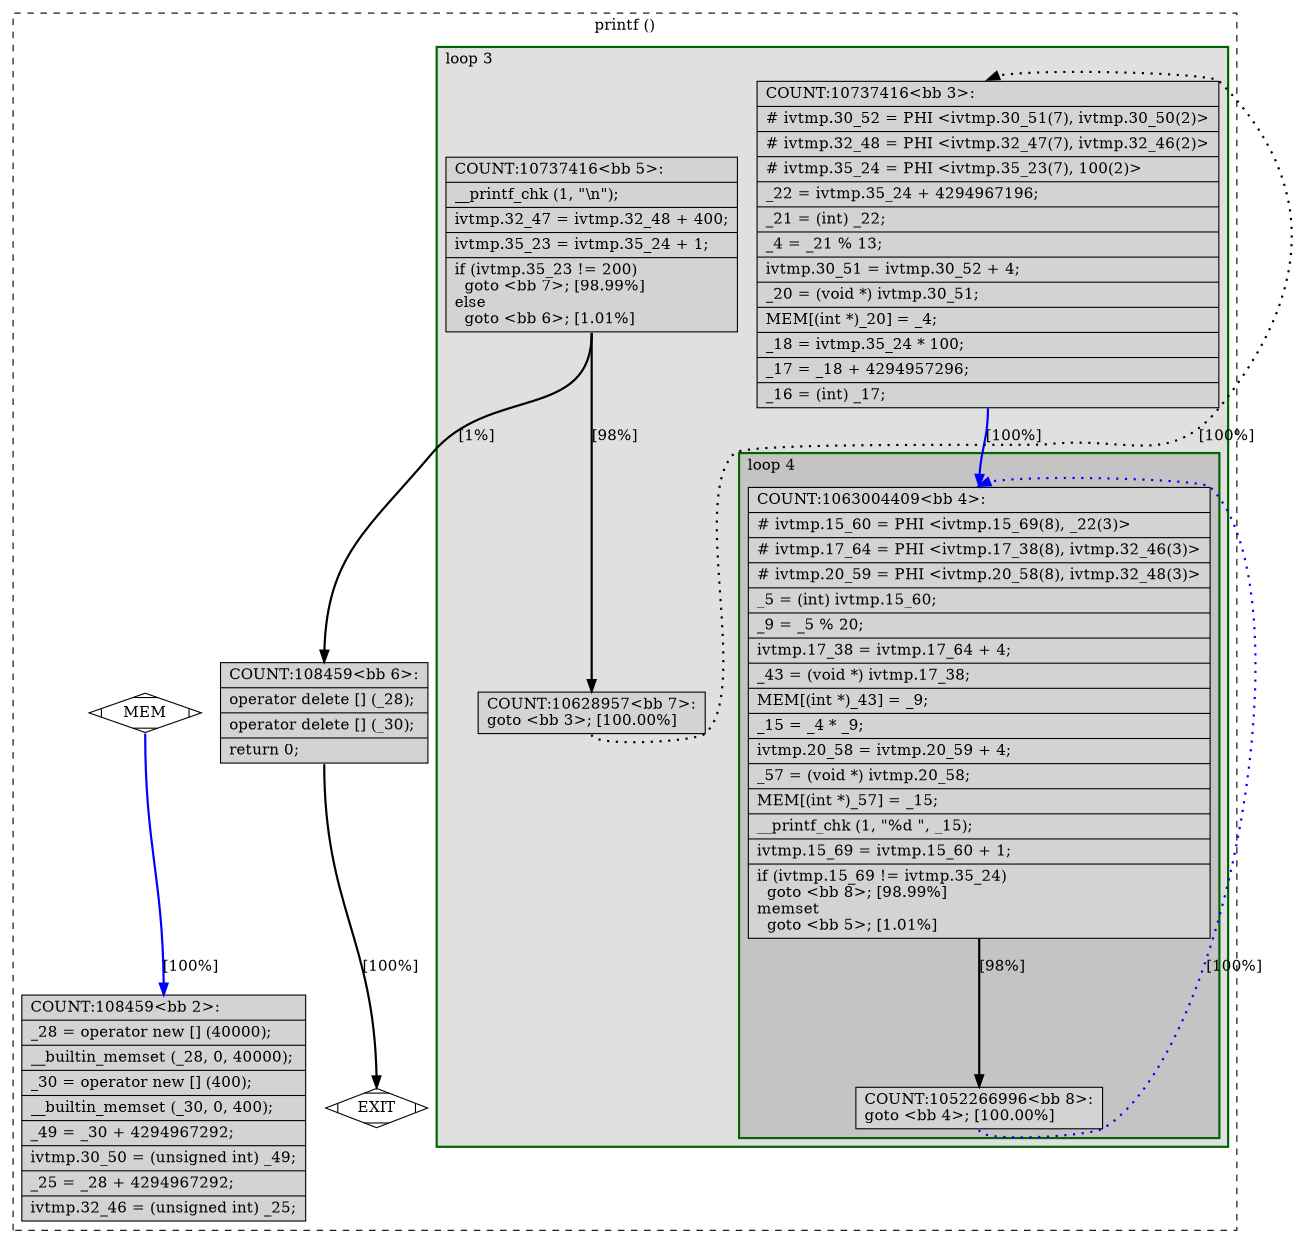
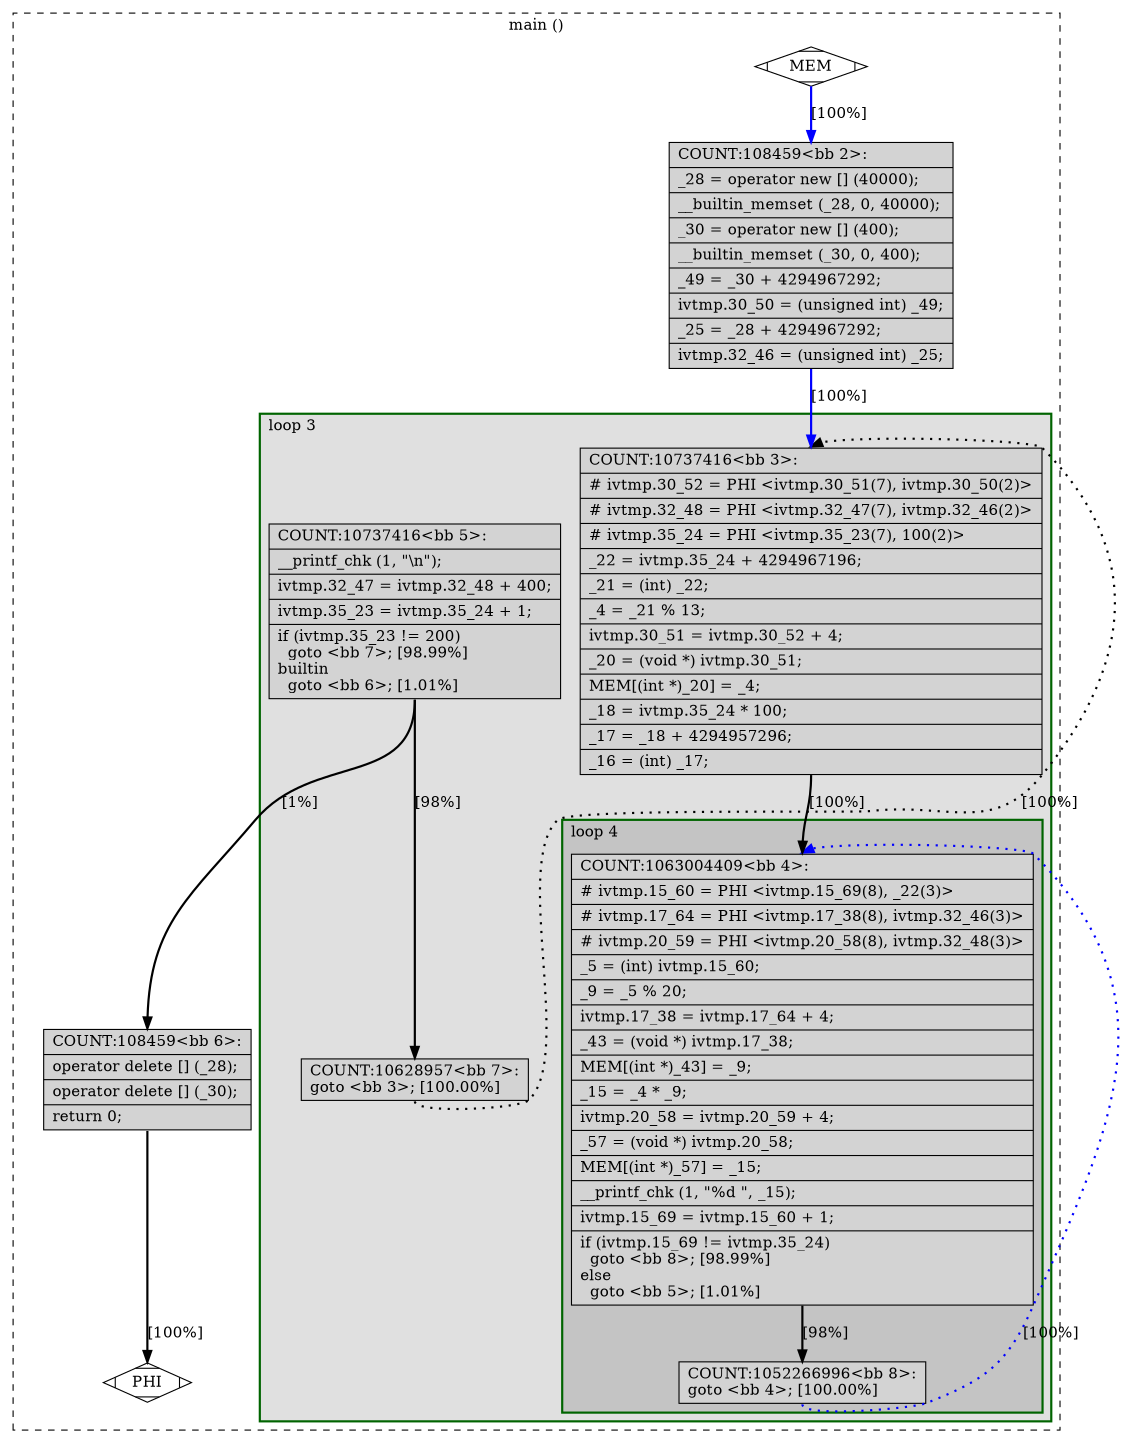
(625, 26) -> (537, 26)
(471, 302) -> (303, 669)
none -> (811, 402)
(985, 438) -> (808, 805)
(789, 909) -> (596, 1276)
(377, 1108) -> (147, 1383)
